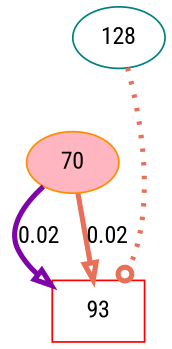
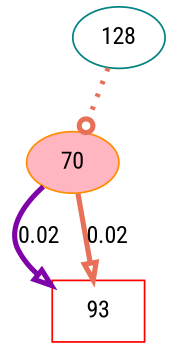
(144, 168) -> (98, 94)
